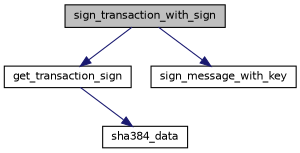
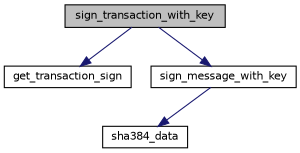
(145, 16) -> (145, 16)
(102, 104) -> (189, 104)
